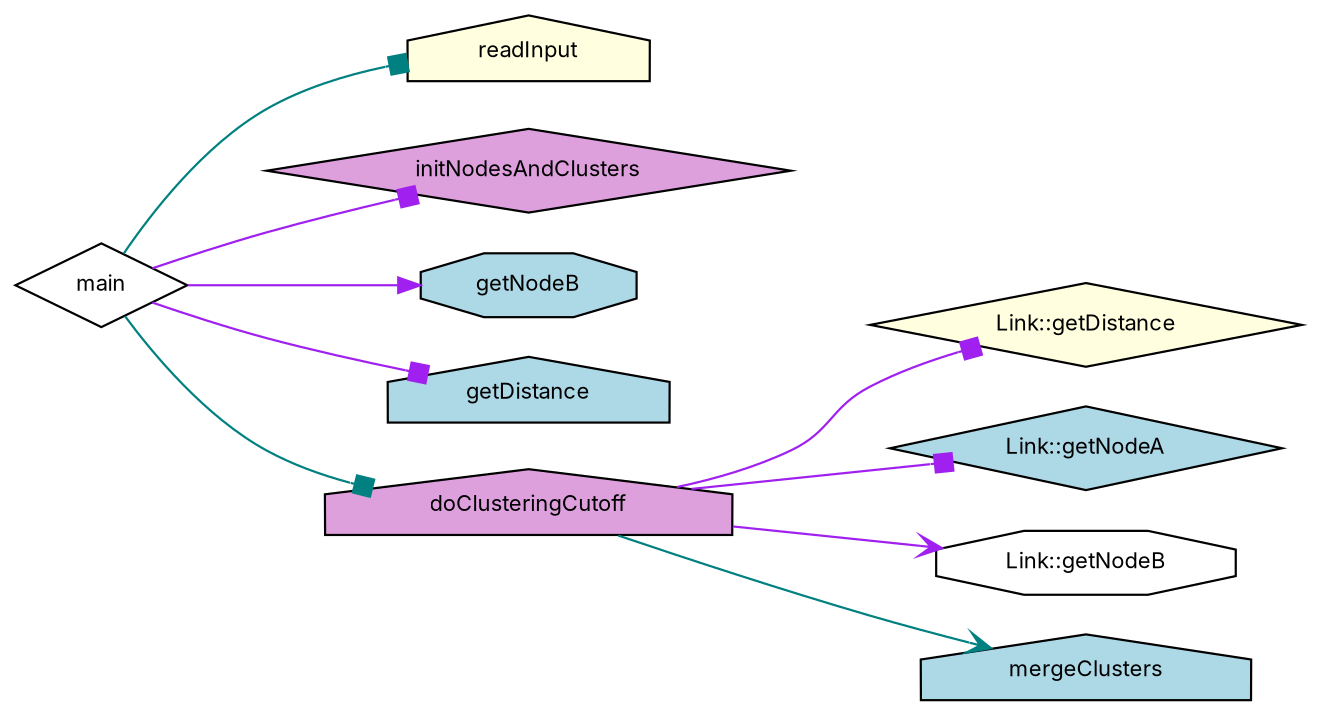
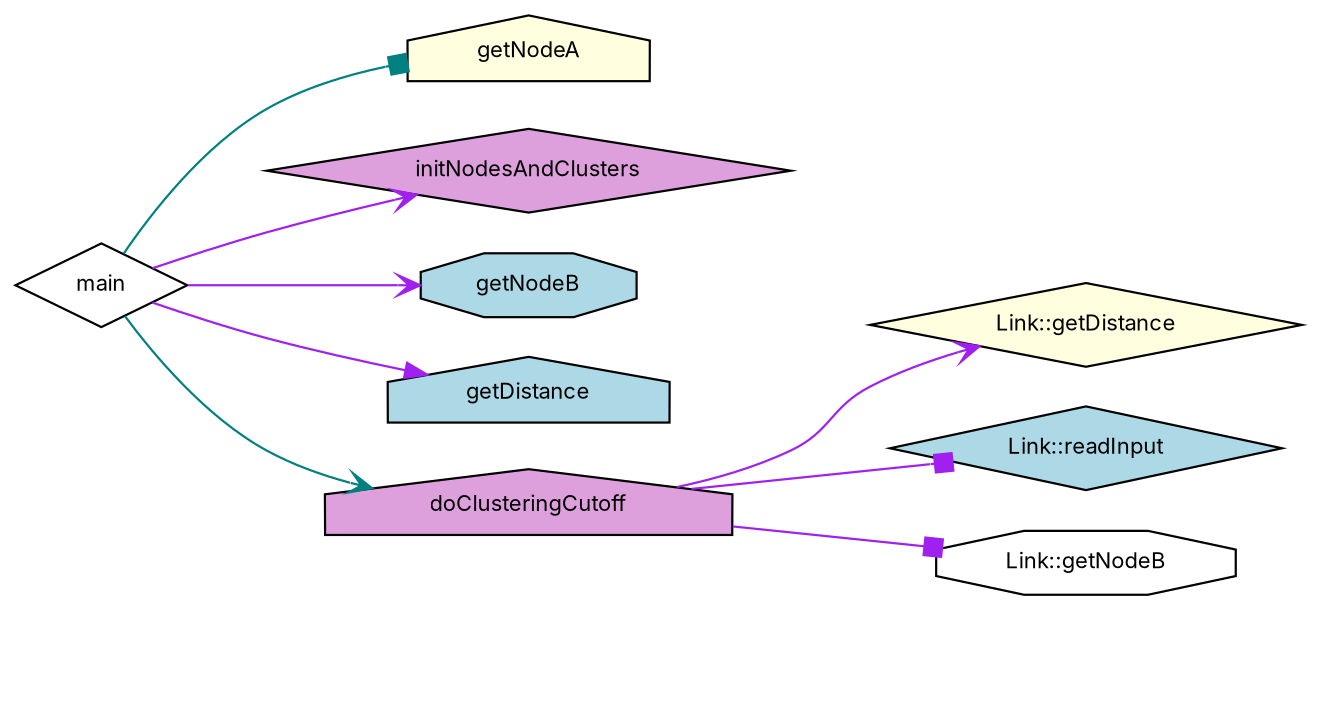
(529, 52) -> (529, 52)
(273, 231) -> (273, 231)
(293, 285) -> (293, 285)
(278, 341) -> (278, 341)
(222, 421) -> (222, 421)
(822, 428) -> (822, 428)
(1086, 448) -> (1086, 448)
(826, 536) -> (826, 536)
(1086, 671) -> none
